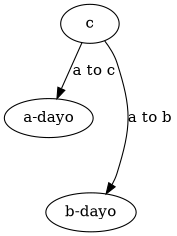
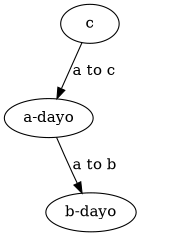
(128, 112) -> (67, 160)
